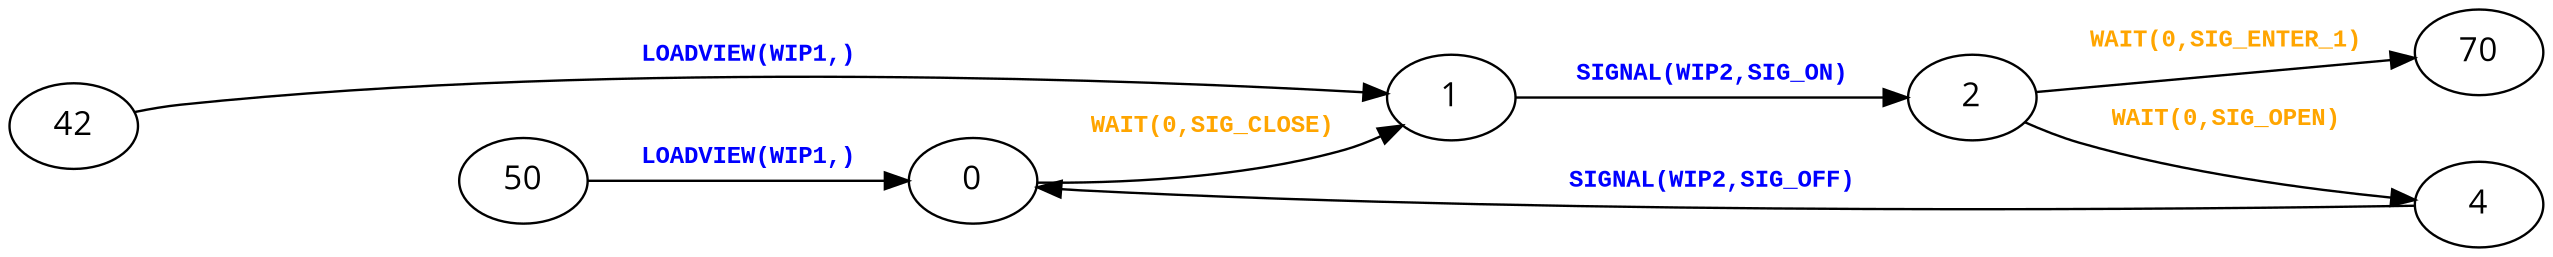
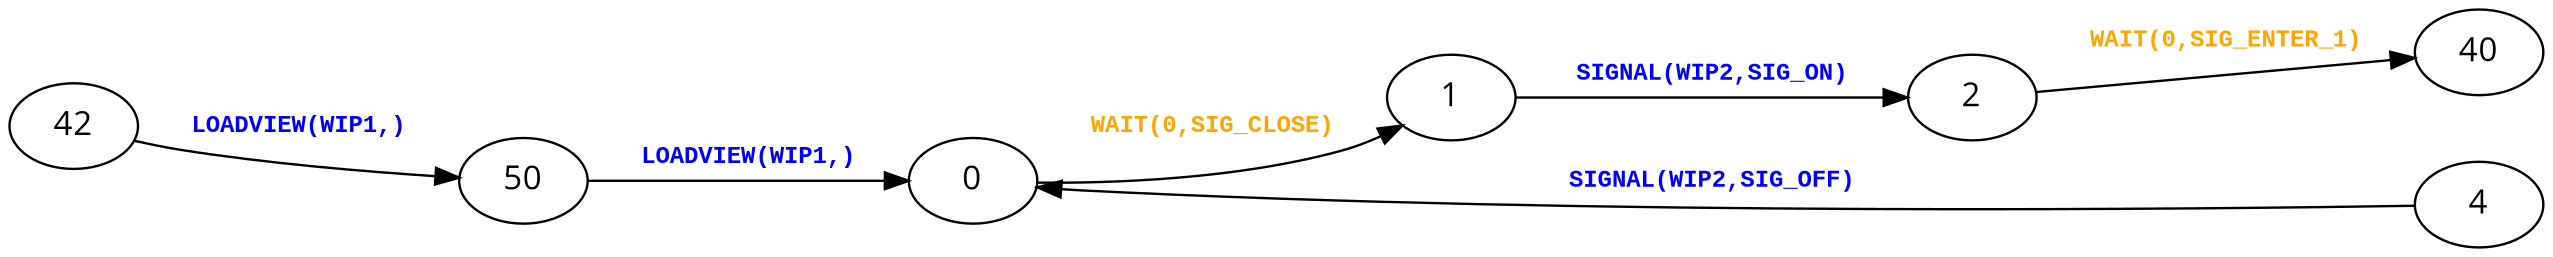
(2479, 52) -> (2479, 52)
(748, 77) -> (284, 163)
(2205, 172) -> none
